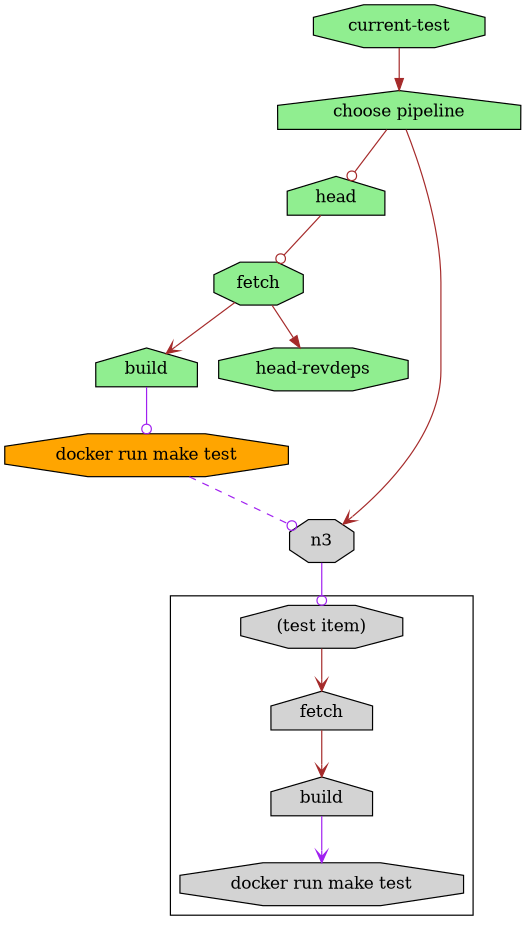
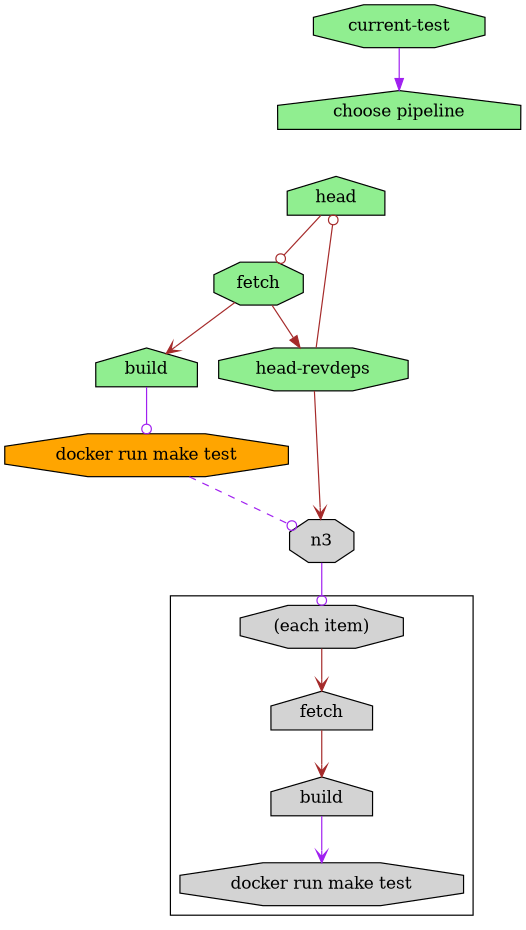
(399, 63) -> (399, 63)
(371, 151) -> (324, 286)
(441, 336) -> (317, 449)
(322, 627) -> (322, 627)
